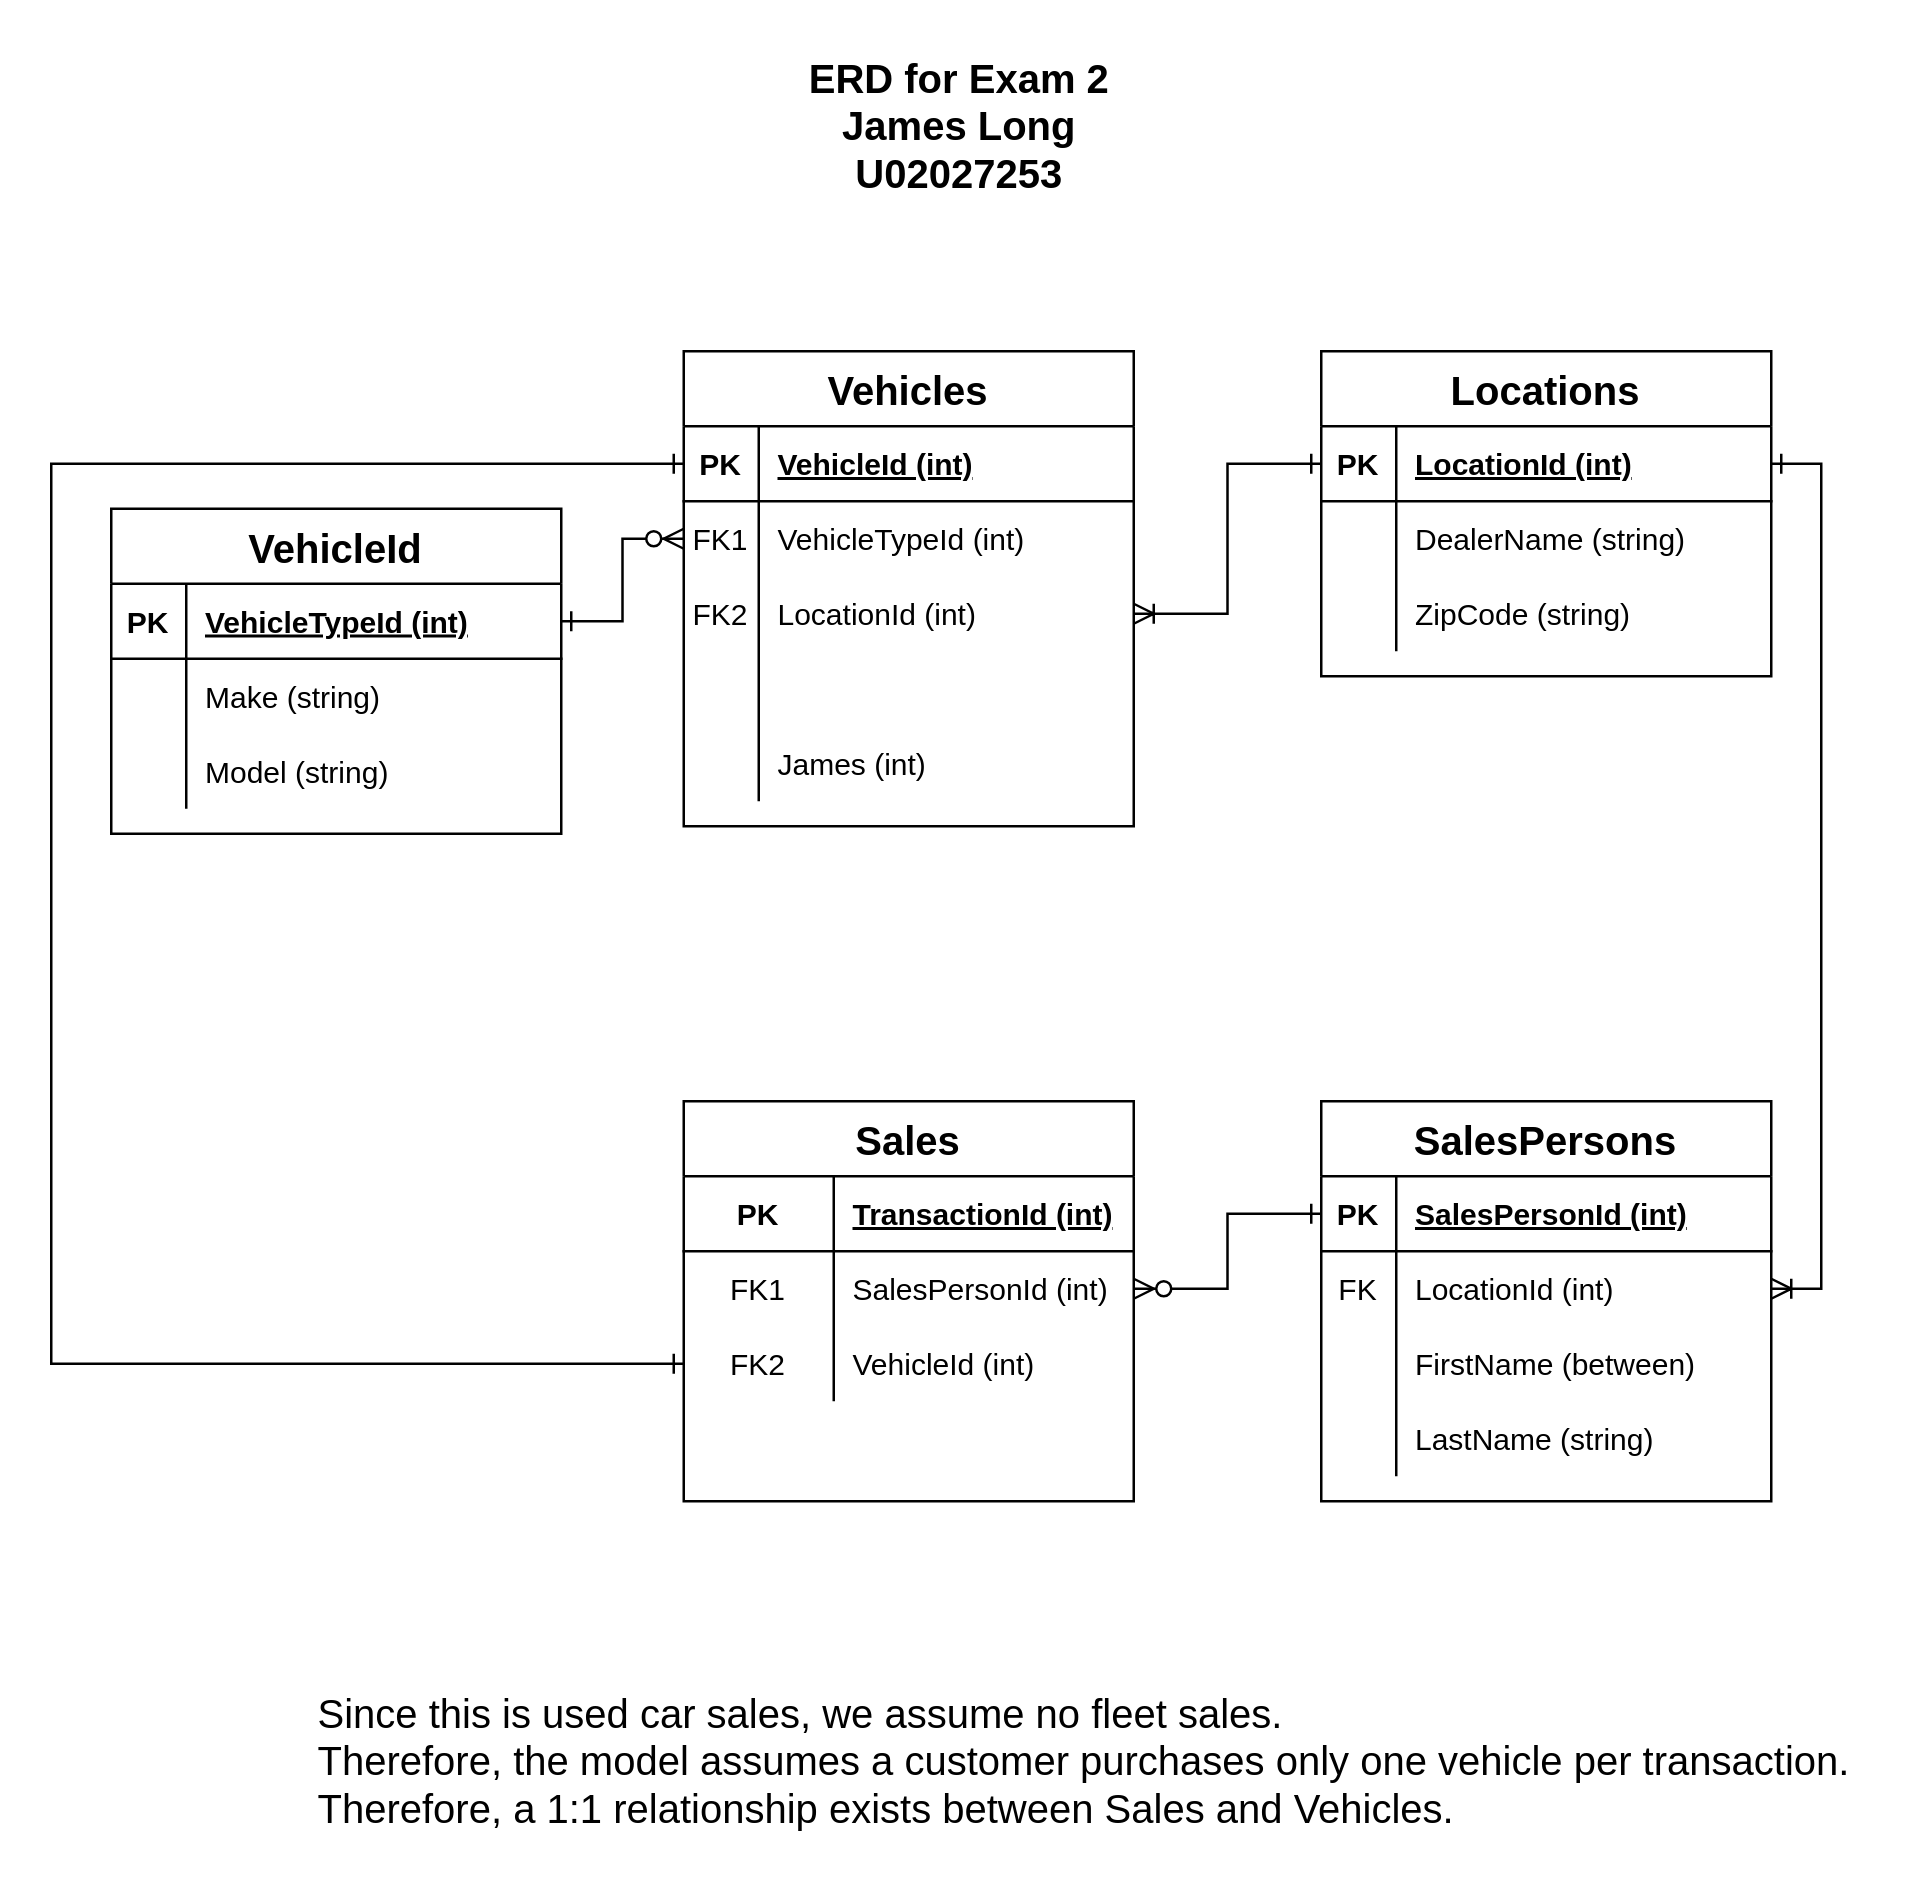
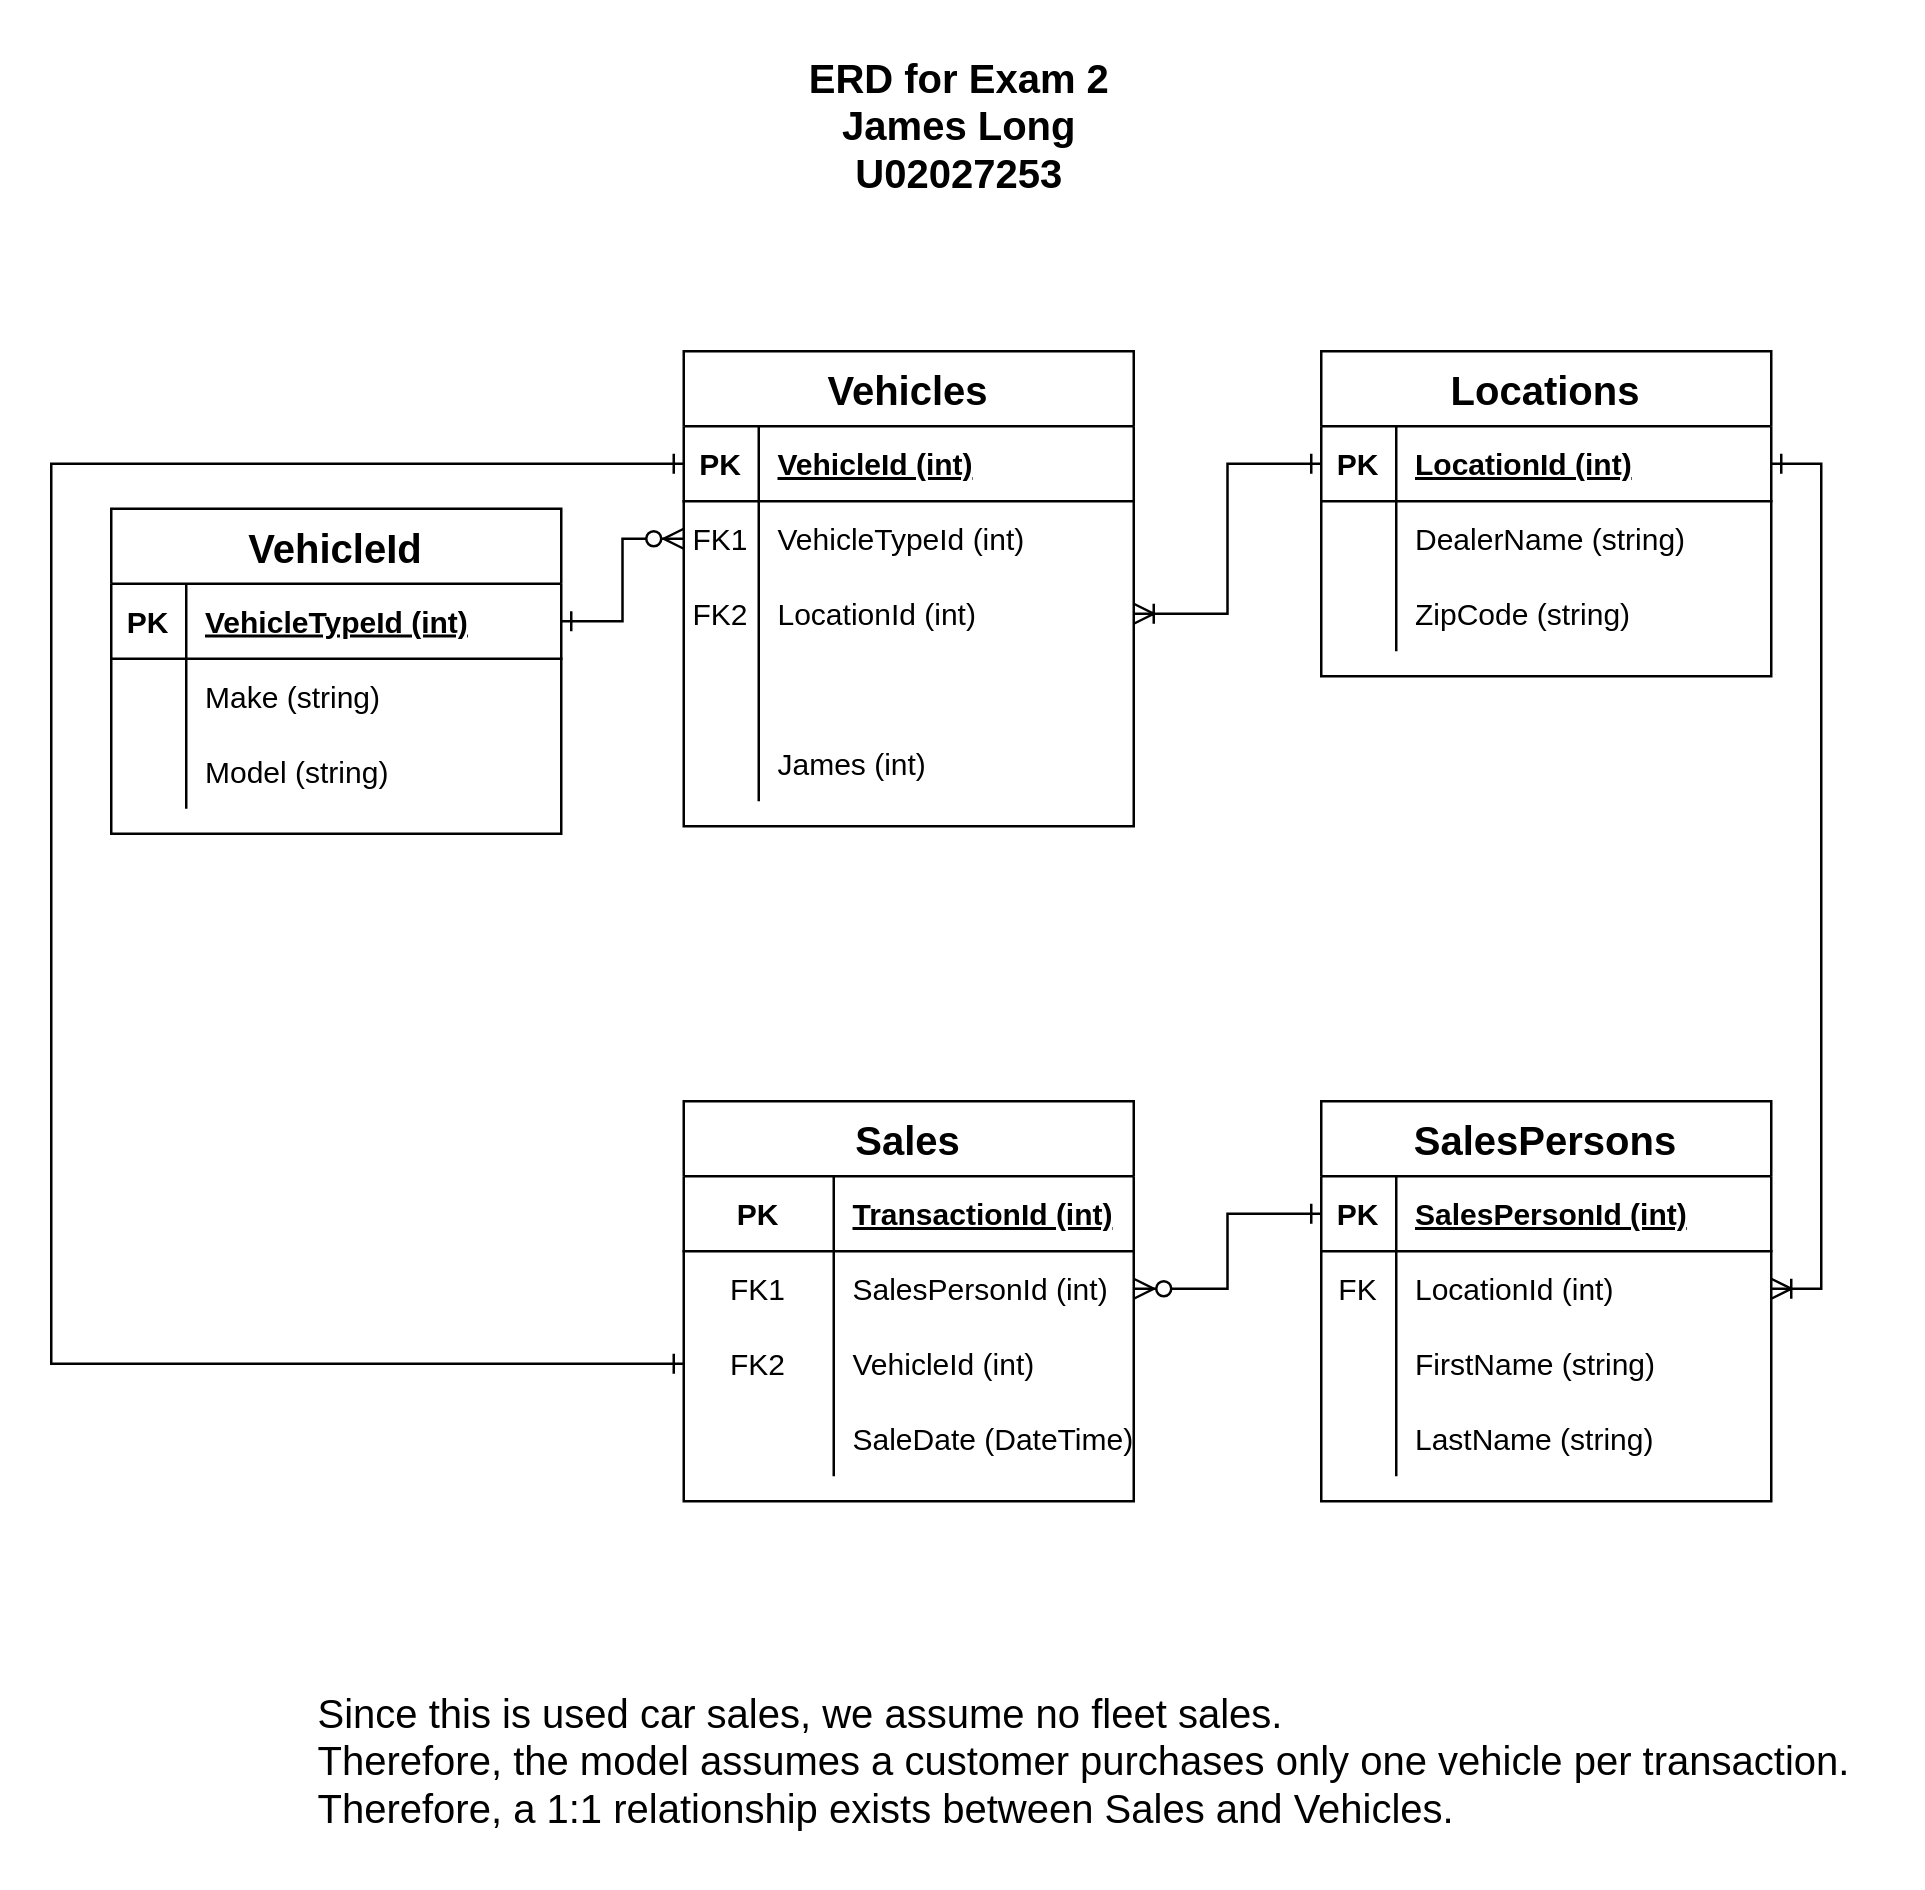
(1567, 1365) -> (1555, 1365)
none -> (984, 1439)
